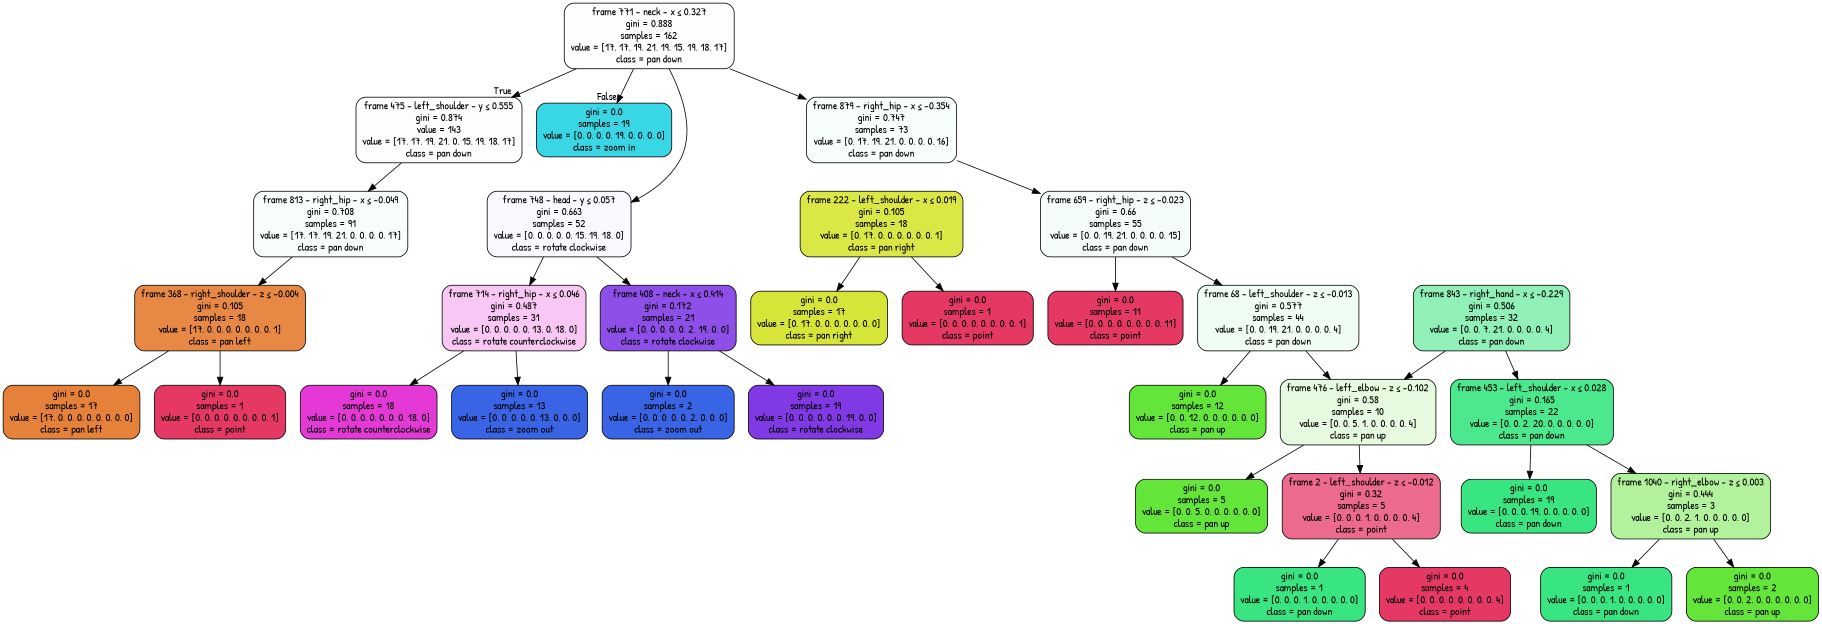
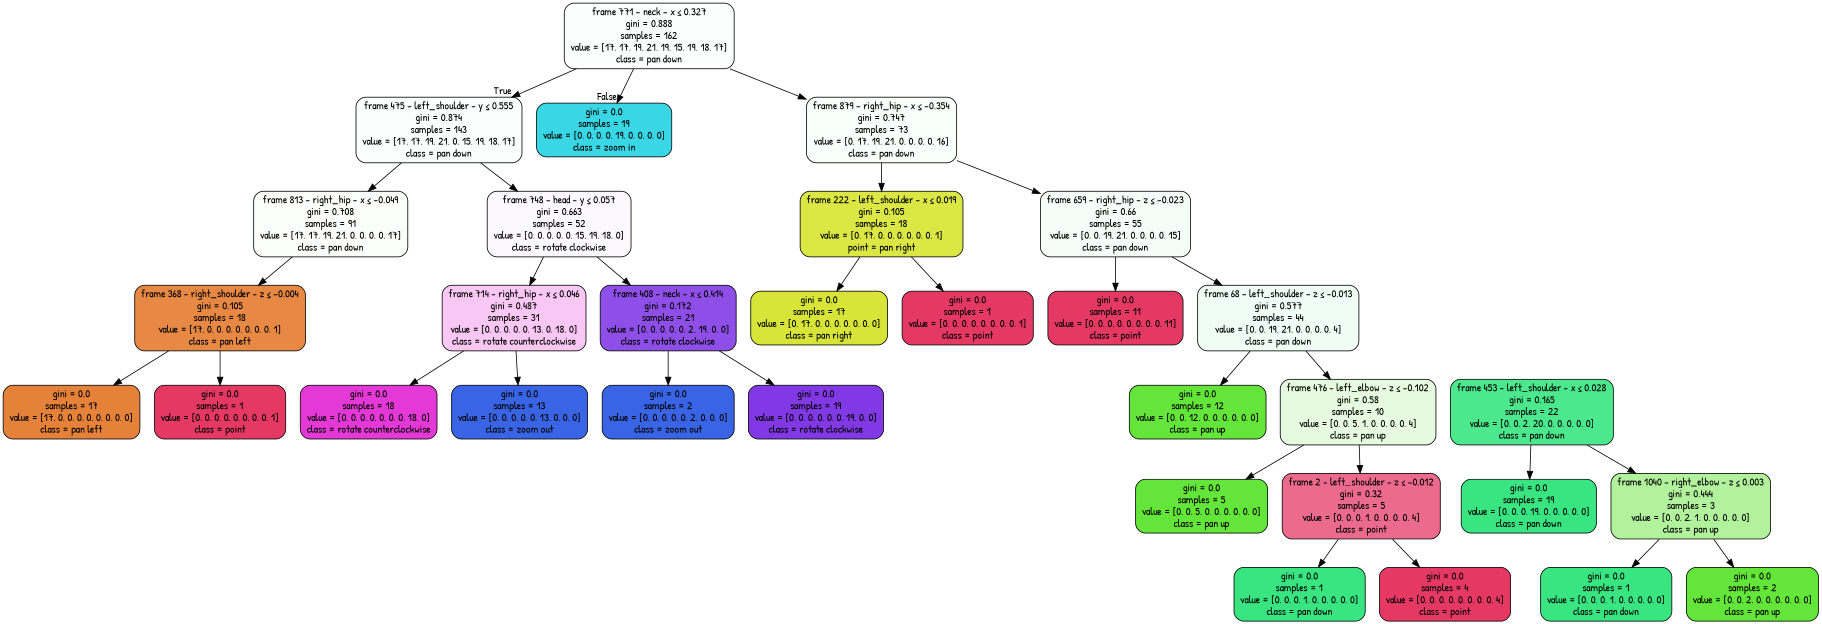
(439, 130) -> (439, 130)
(686, 142) -> (496, 175)
none -> (882, 173)
(882, 247) -> (882, 247)
(1492, 318) -> none
